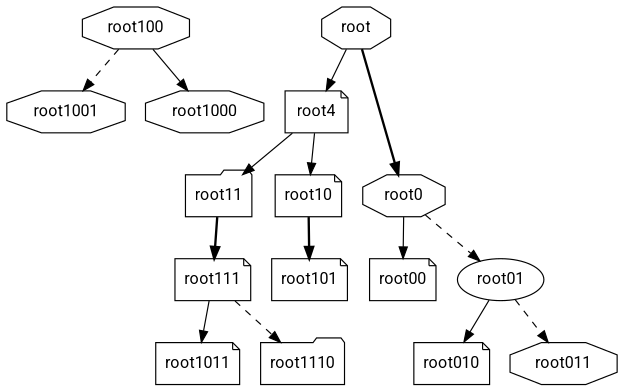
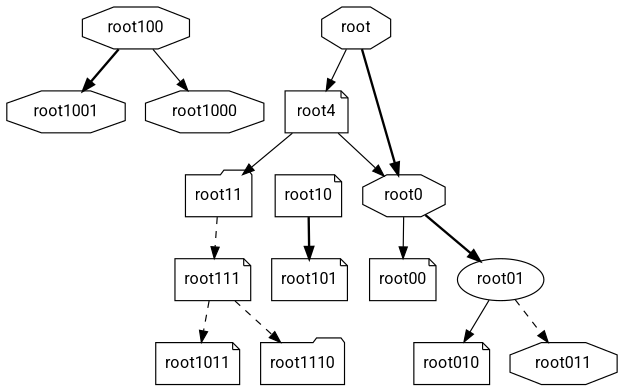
(105, 66) -> (105, 66)
(313, 148) -> (357, 151)
(216, 232) -> (216, 232)
(448, 234) -> (448, 234)
(206, 316) -> (206, 316)
